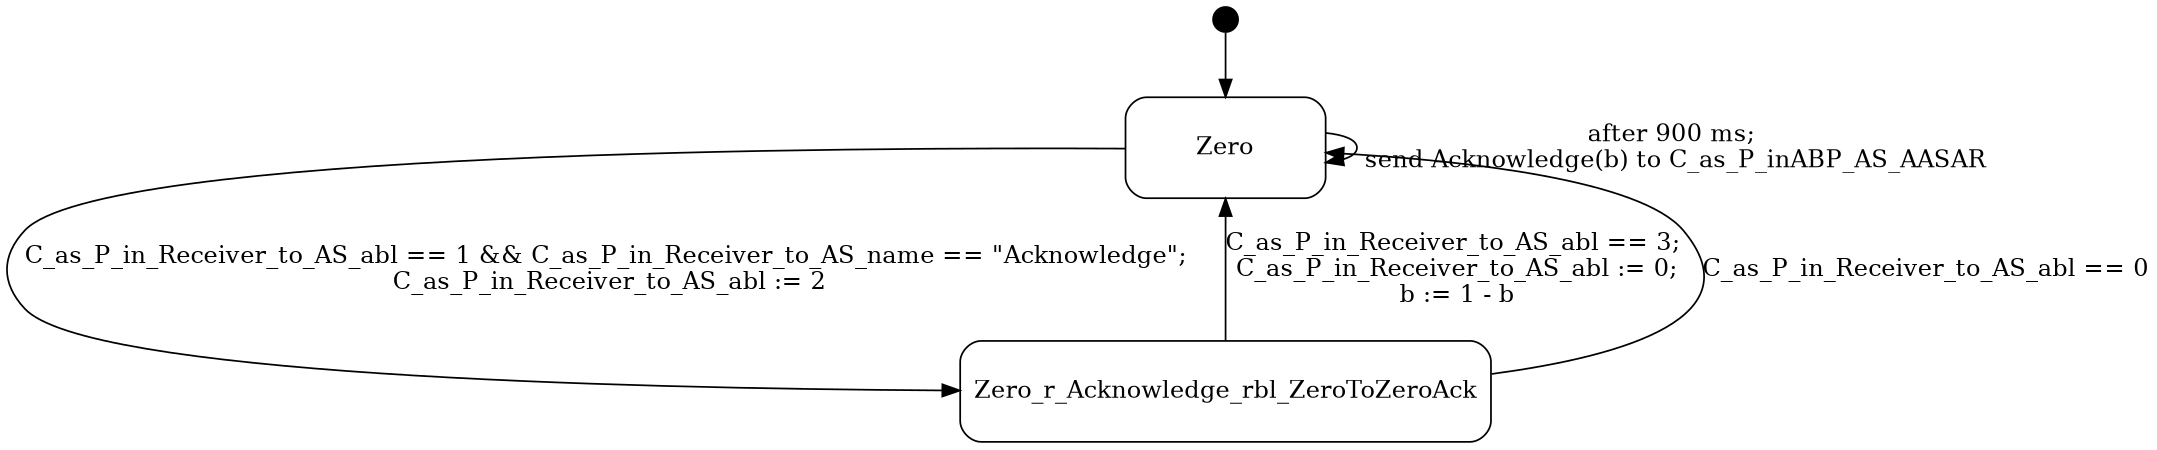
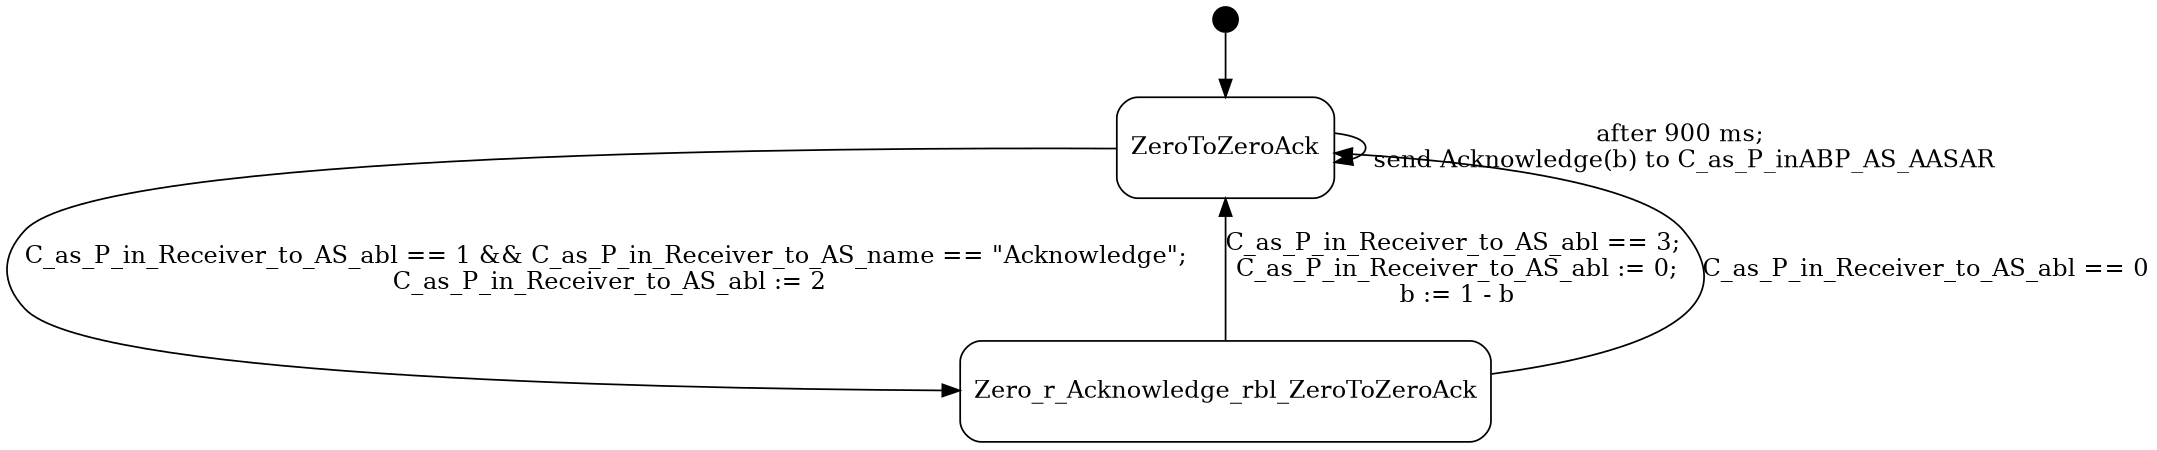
(1226, 148) -> (1226, 148)
